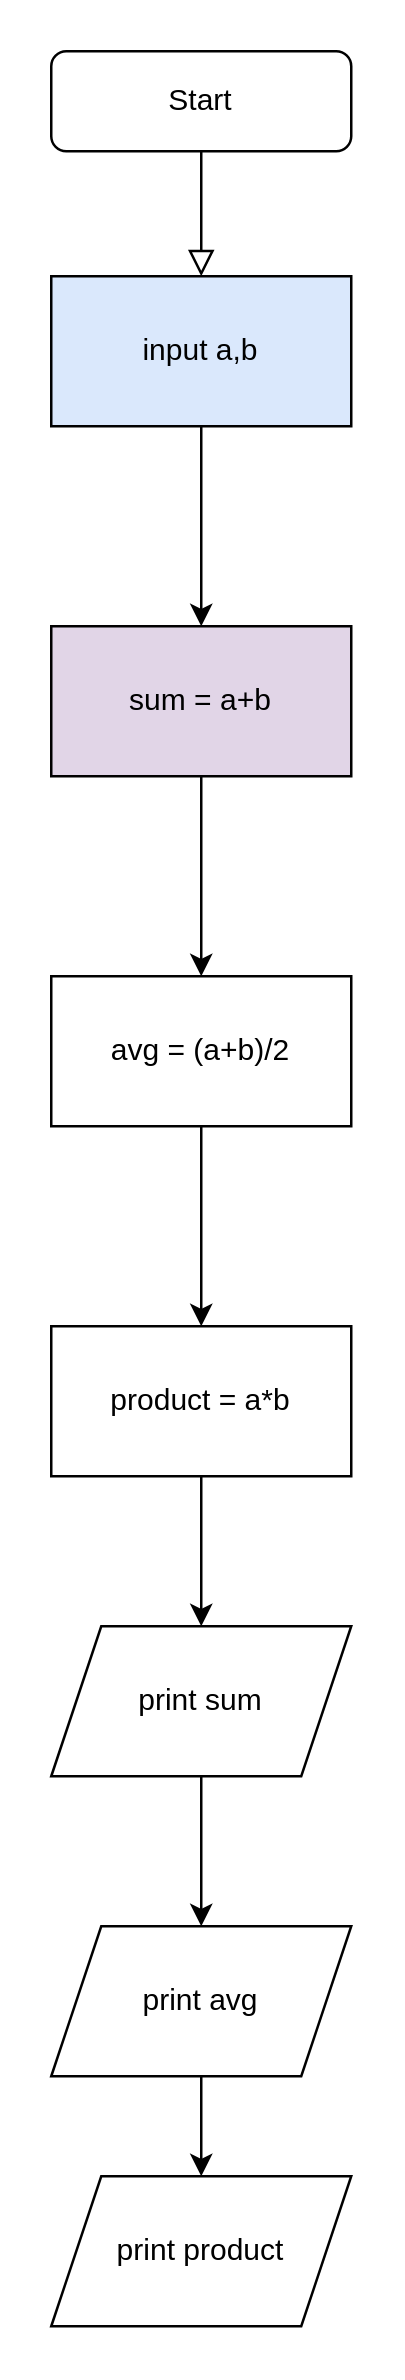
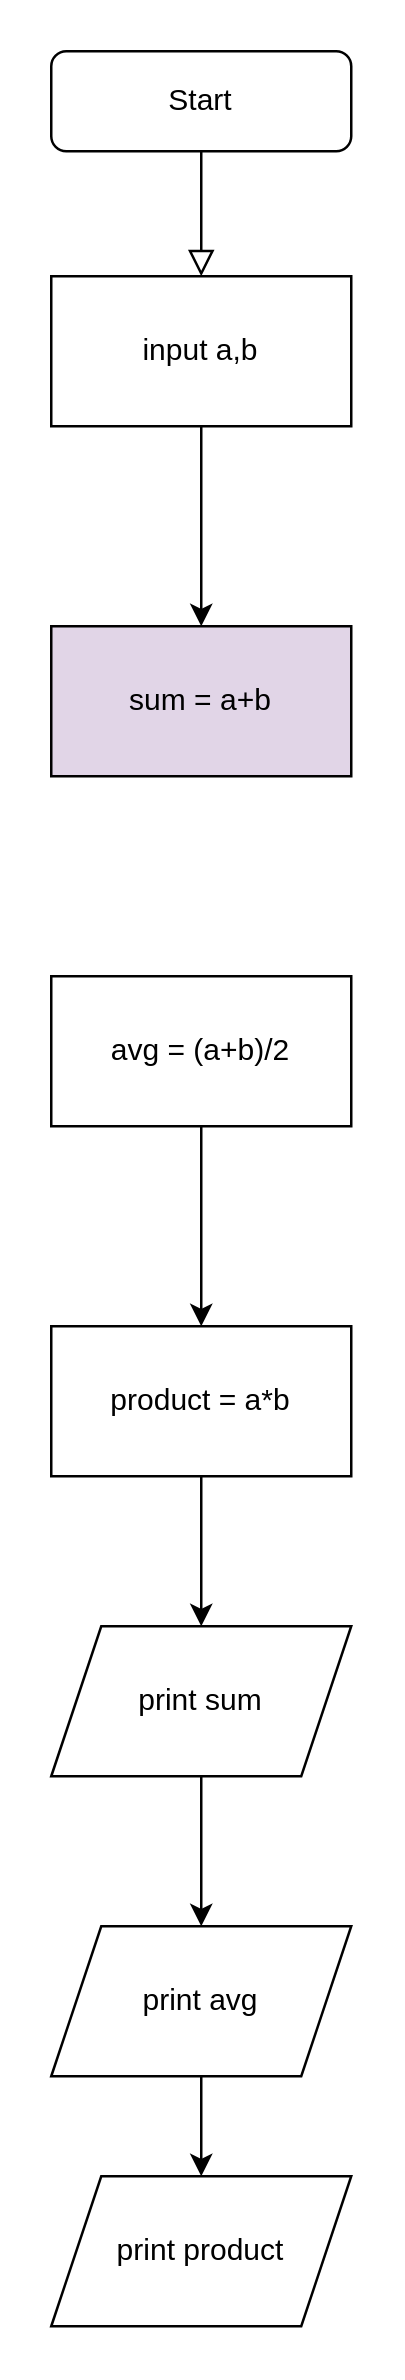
(201, 351) -> (201, 351)
(201, 868) -> none
